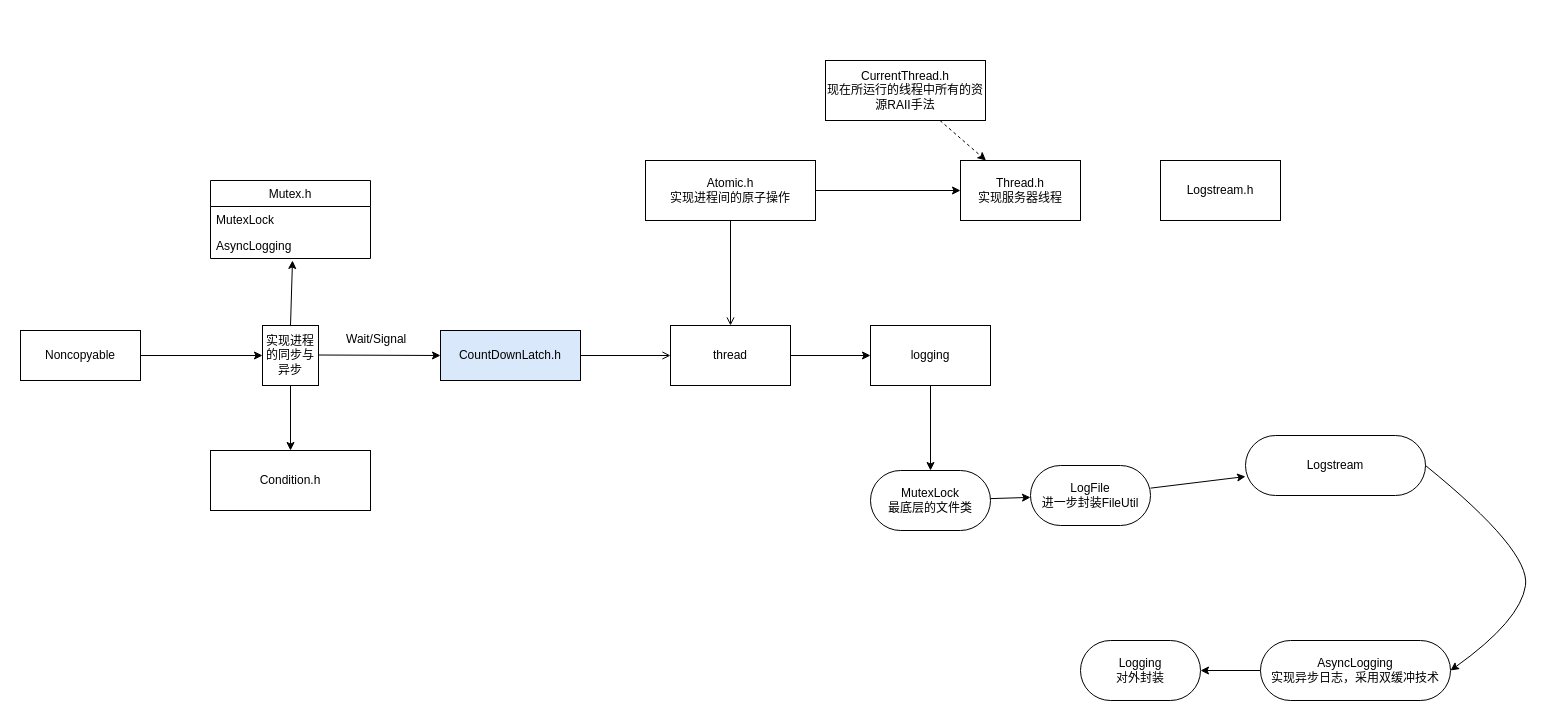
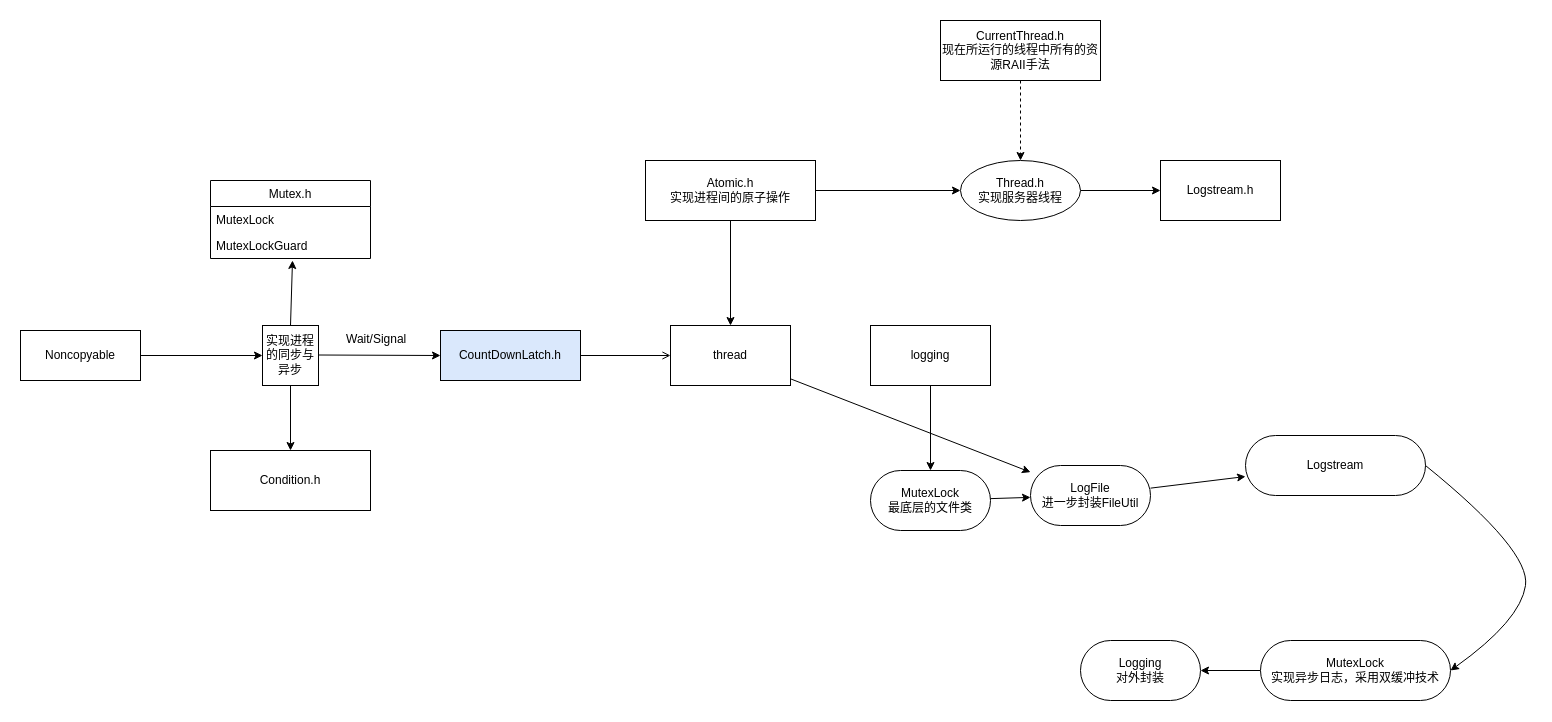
(906, 91) -> (1021, 51)
(1021, 191) -> (1021, 191)
none -> (1117, 191)
(255, 246) -> (263, 246)
(731, 319) -> (731, 317)
(827, 356) -> (907, 424)
(1356, 671) -> (1356, 671)
